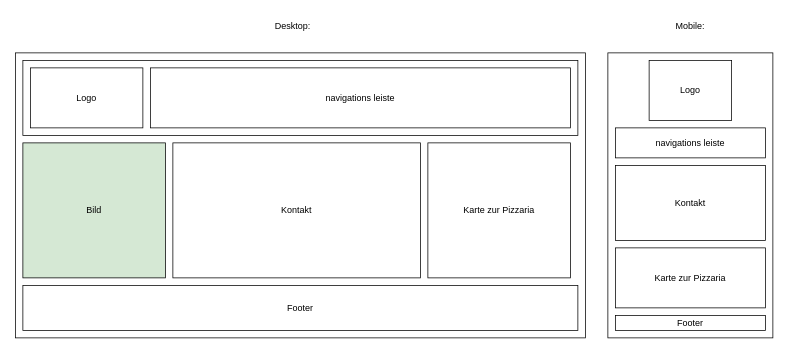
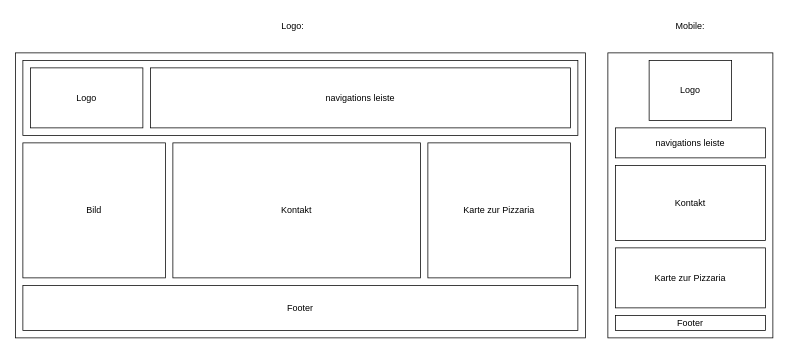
(293, 27) -> (293, 27)
(94, 210) -> (94, 210)
